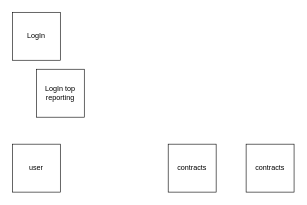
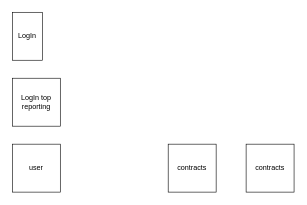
(36, 36) -> (27, 36)
(60, 93) -> (36, 102)
